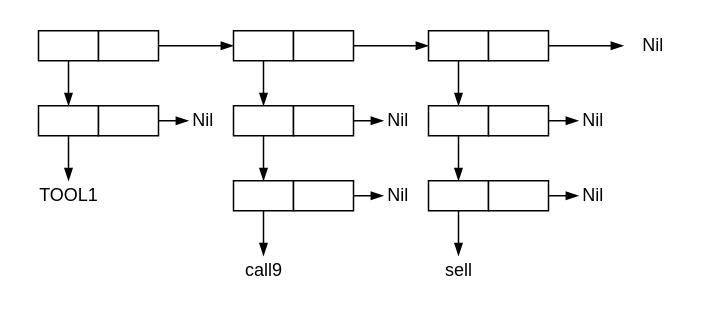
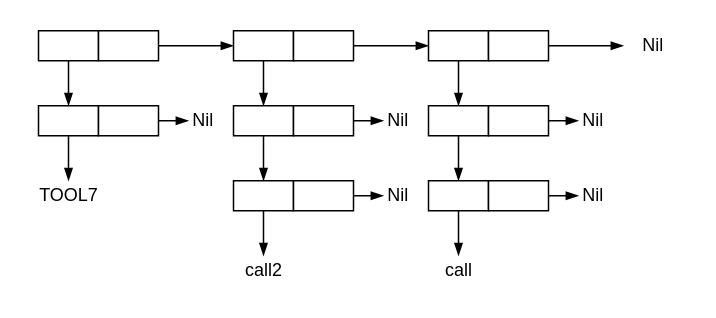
(69, 196) -> (69, 196)
(264, 271) -> (264, 271)
(459, 271) -> (459, 271)
